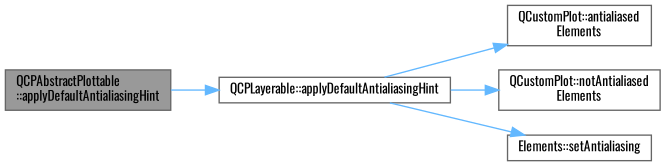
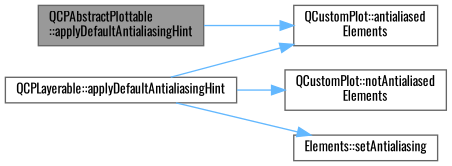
(188, 90) -> (242, 26)
